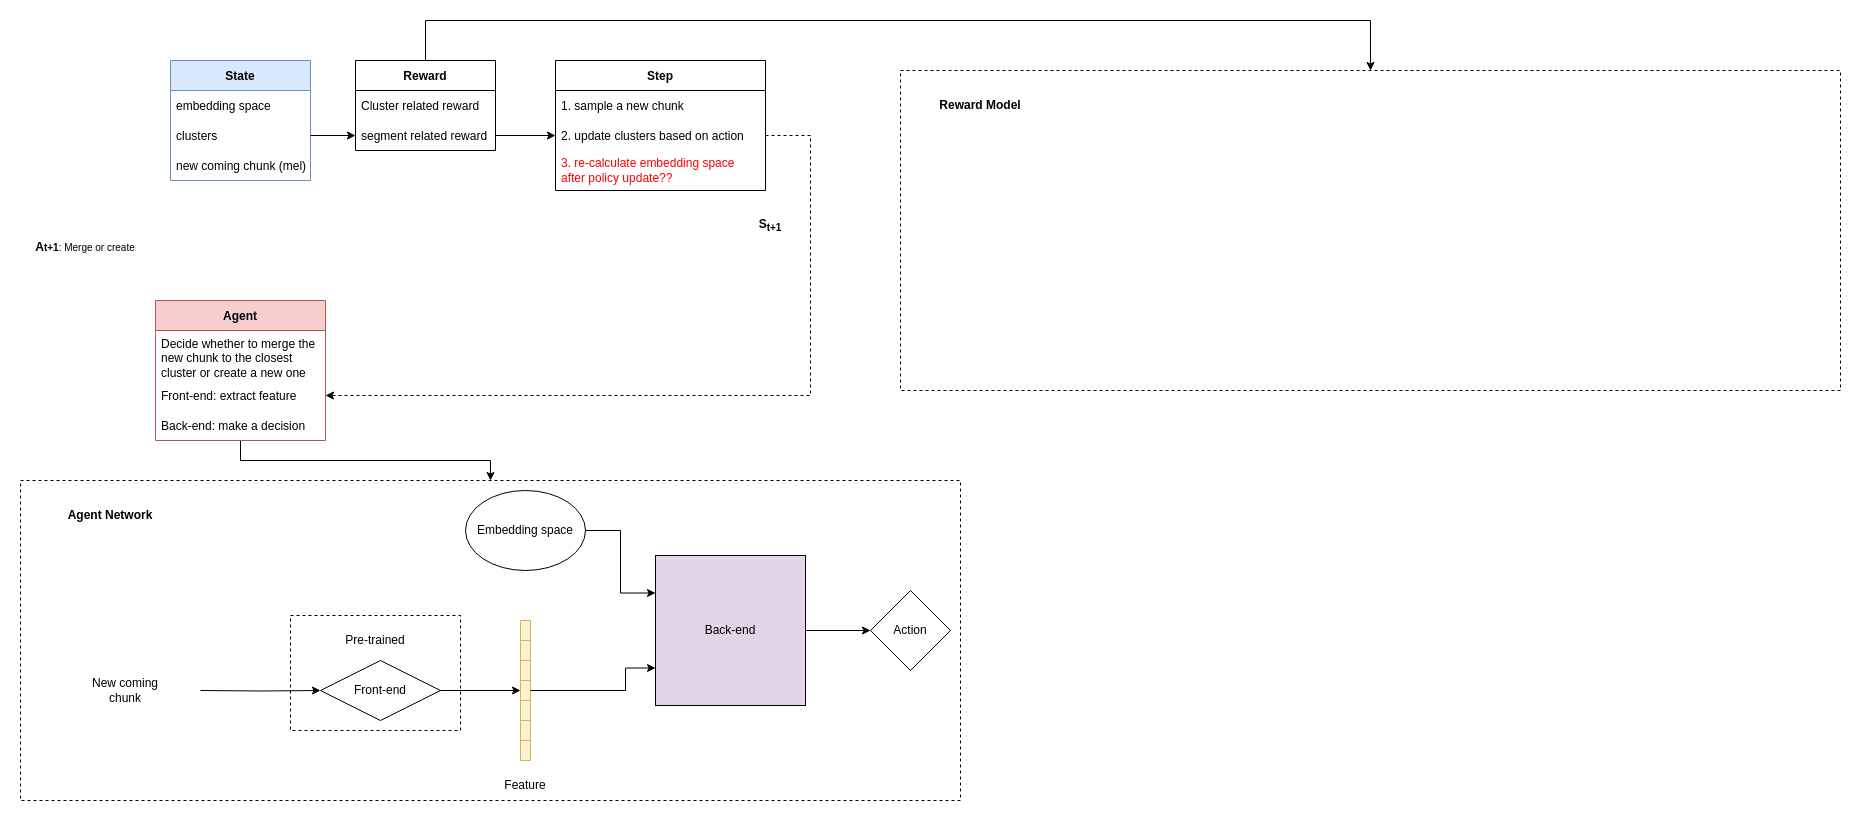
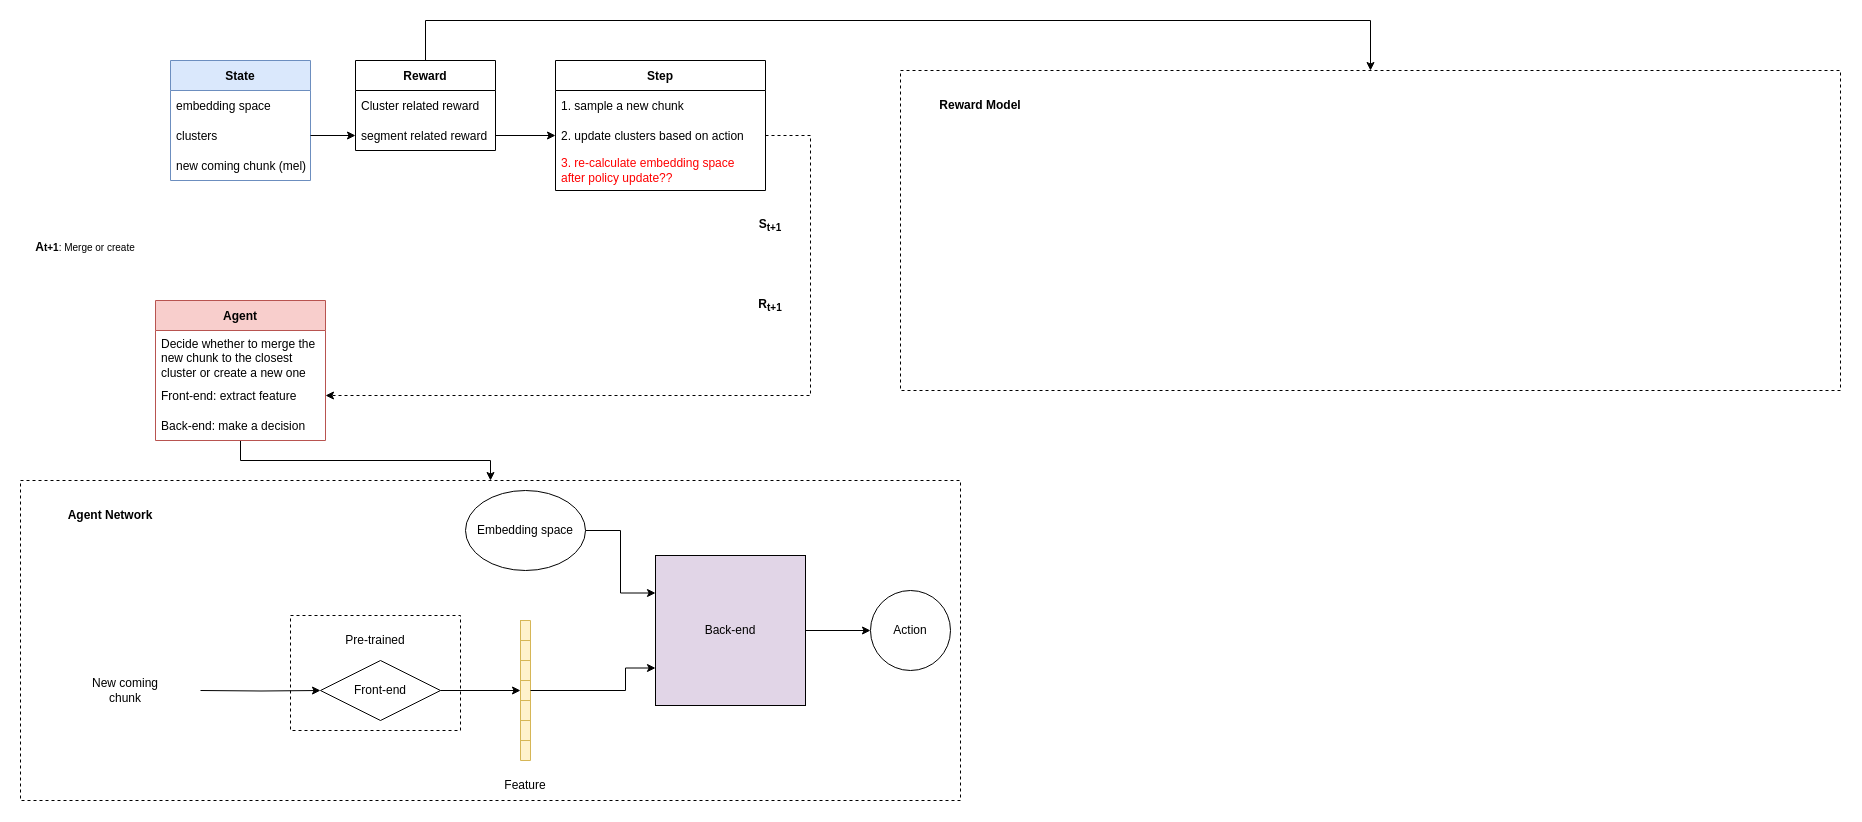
none -> (771, 306)
(911, 631) -> (911, 631)
